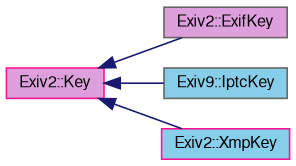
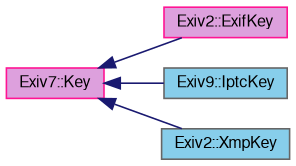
(226, 22) -> (226, 22)
(55, 83) -> (55, 83)
(226, 144) -> (226, 144)
